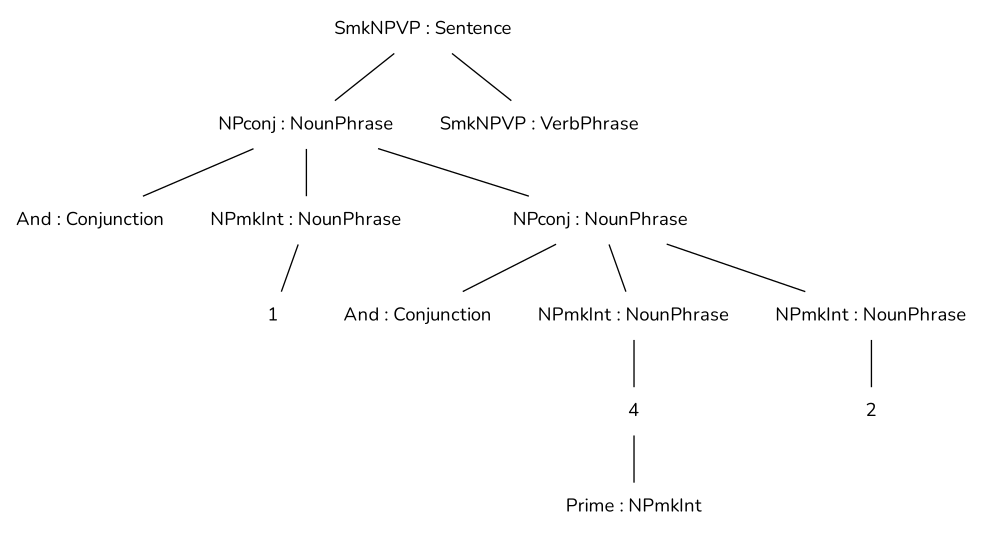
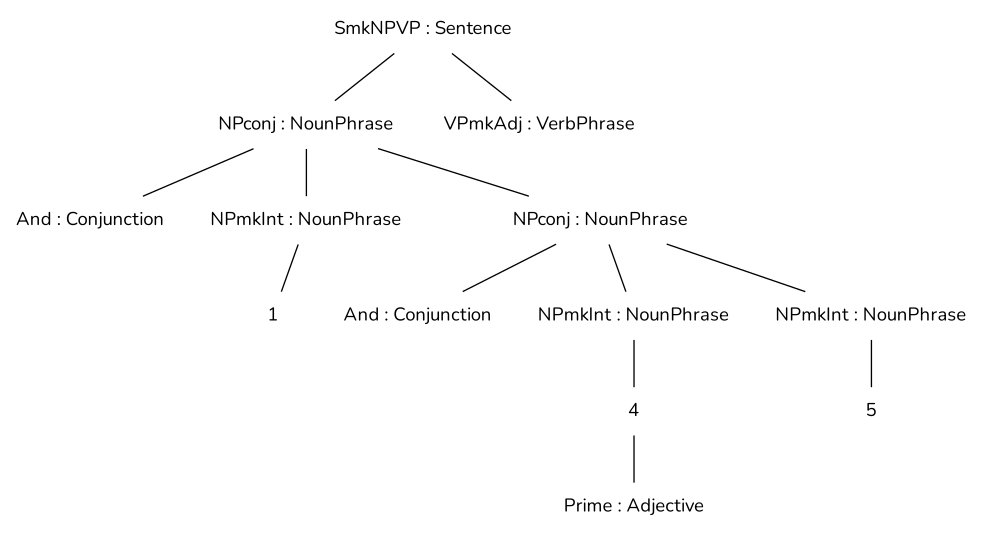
(540, 125) -> (540, 125)
(871, 411) -> (871, 411)
(634, 507) -> (634, 507)
